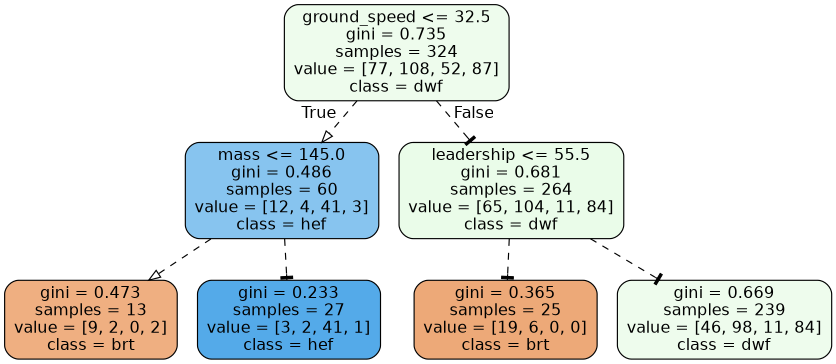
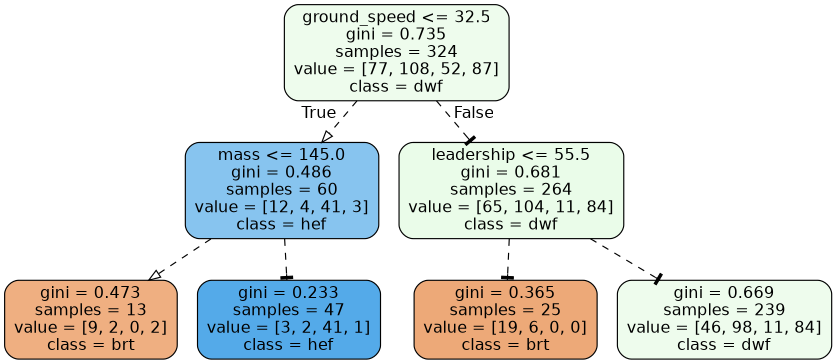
(289, 320) -> (289, 320)
